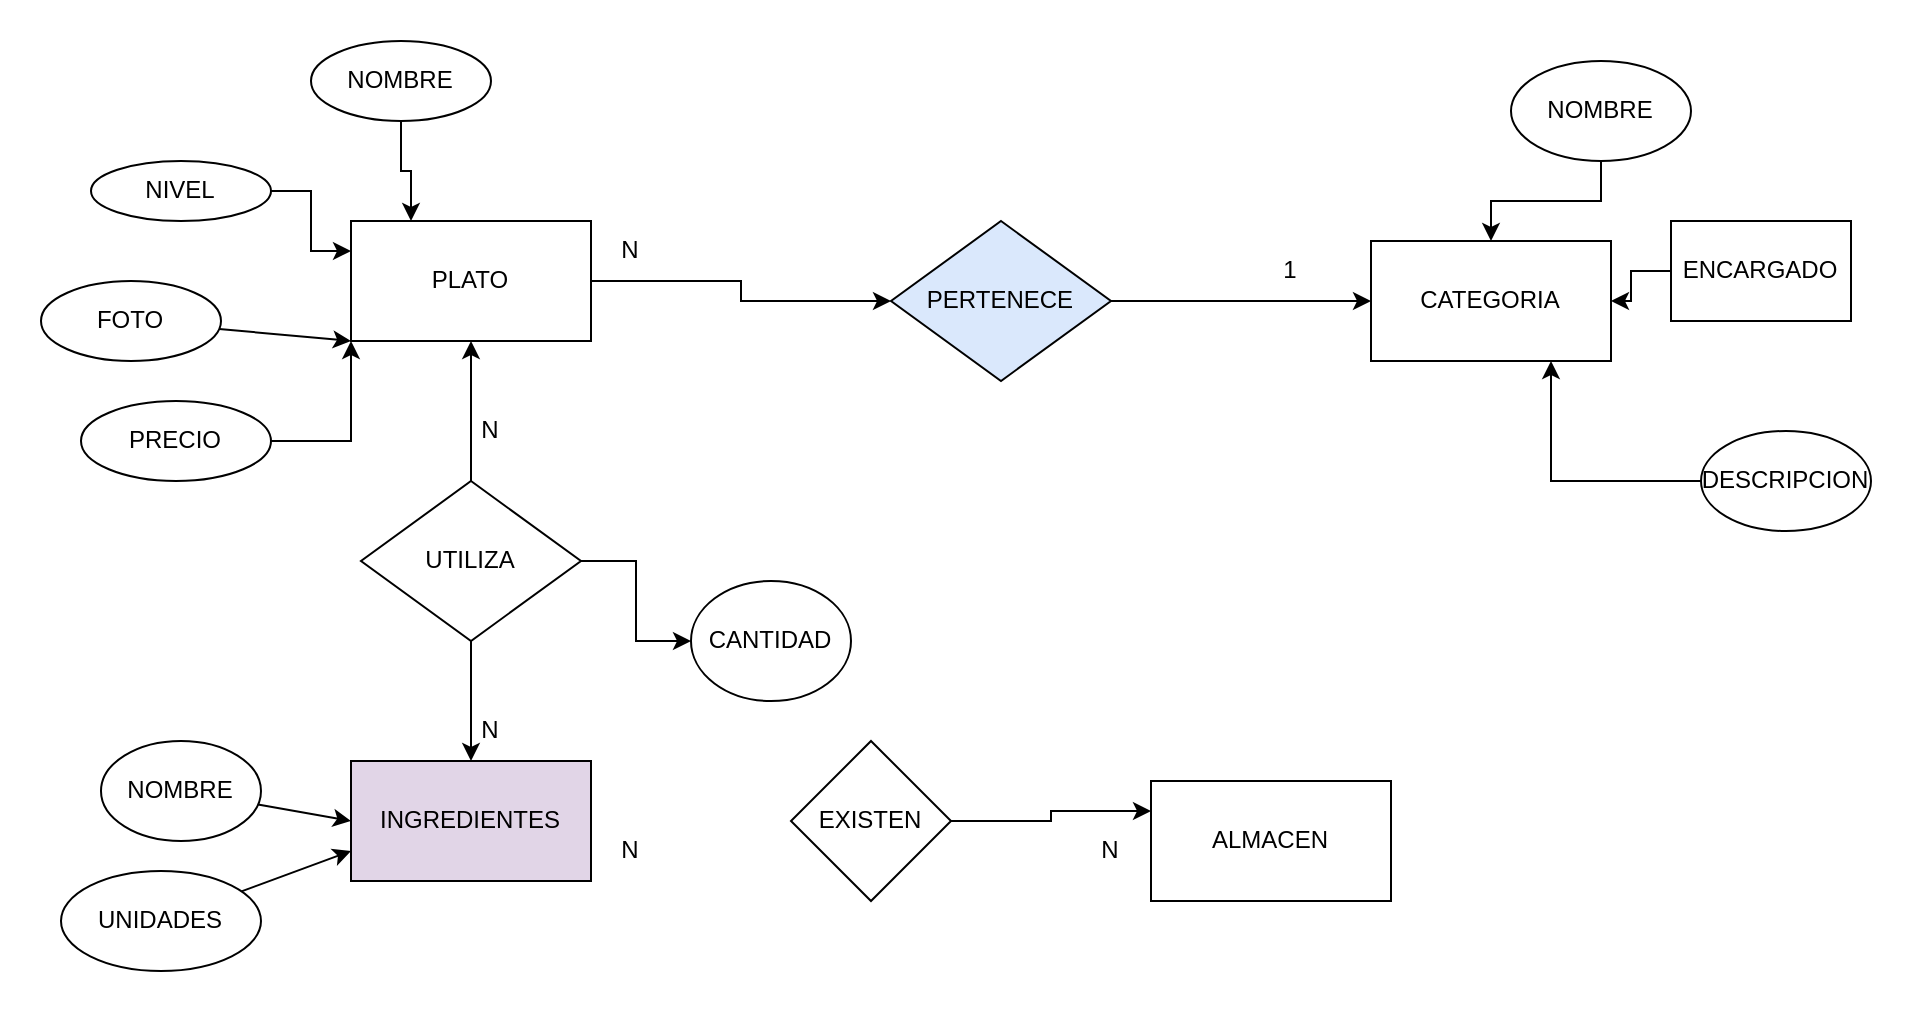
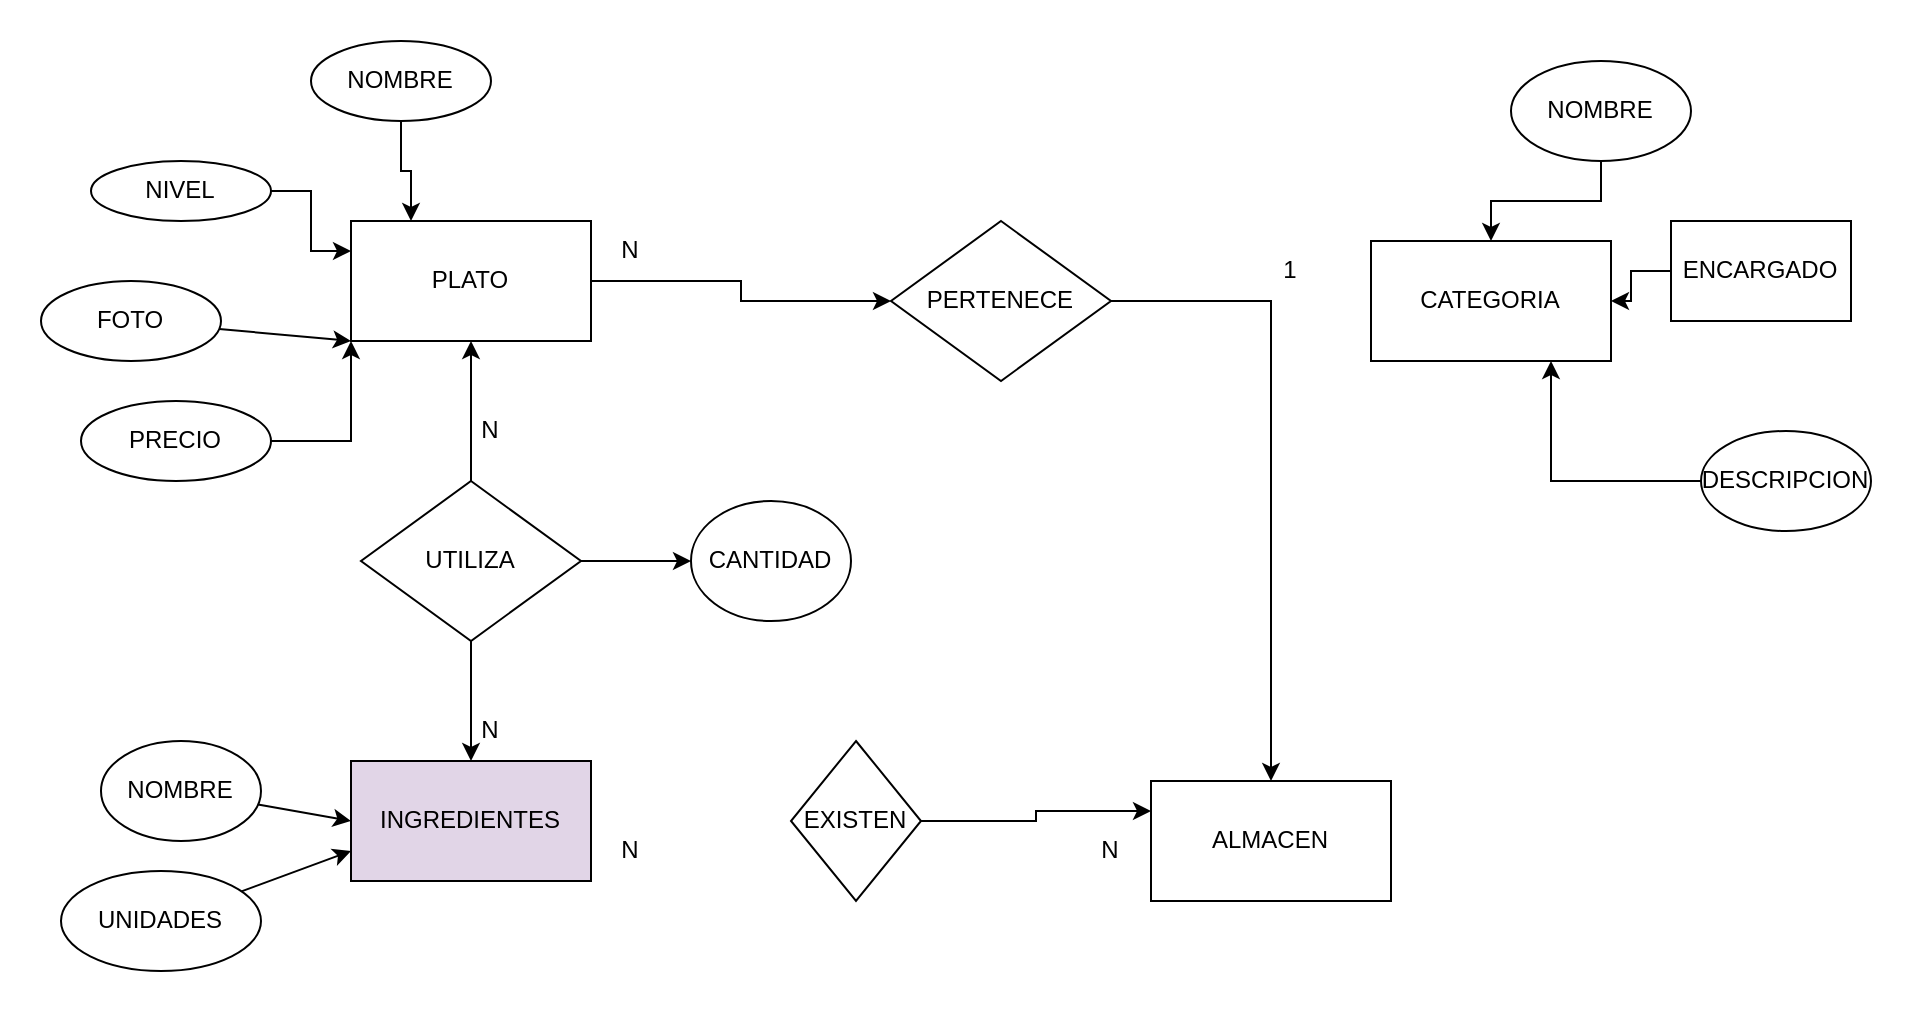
(1001, 301) -> (1001, 301)
(1313, 301) -> (1271, 533)
(771, 641) -> (771, 561)
(871, 821) -> (856, 821)
